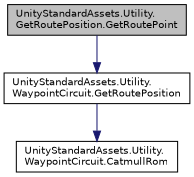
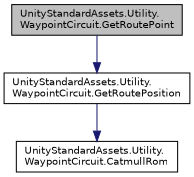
(97, 20) -> (97, 20)
